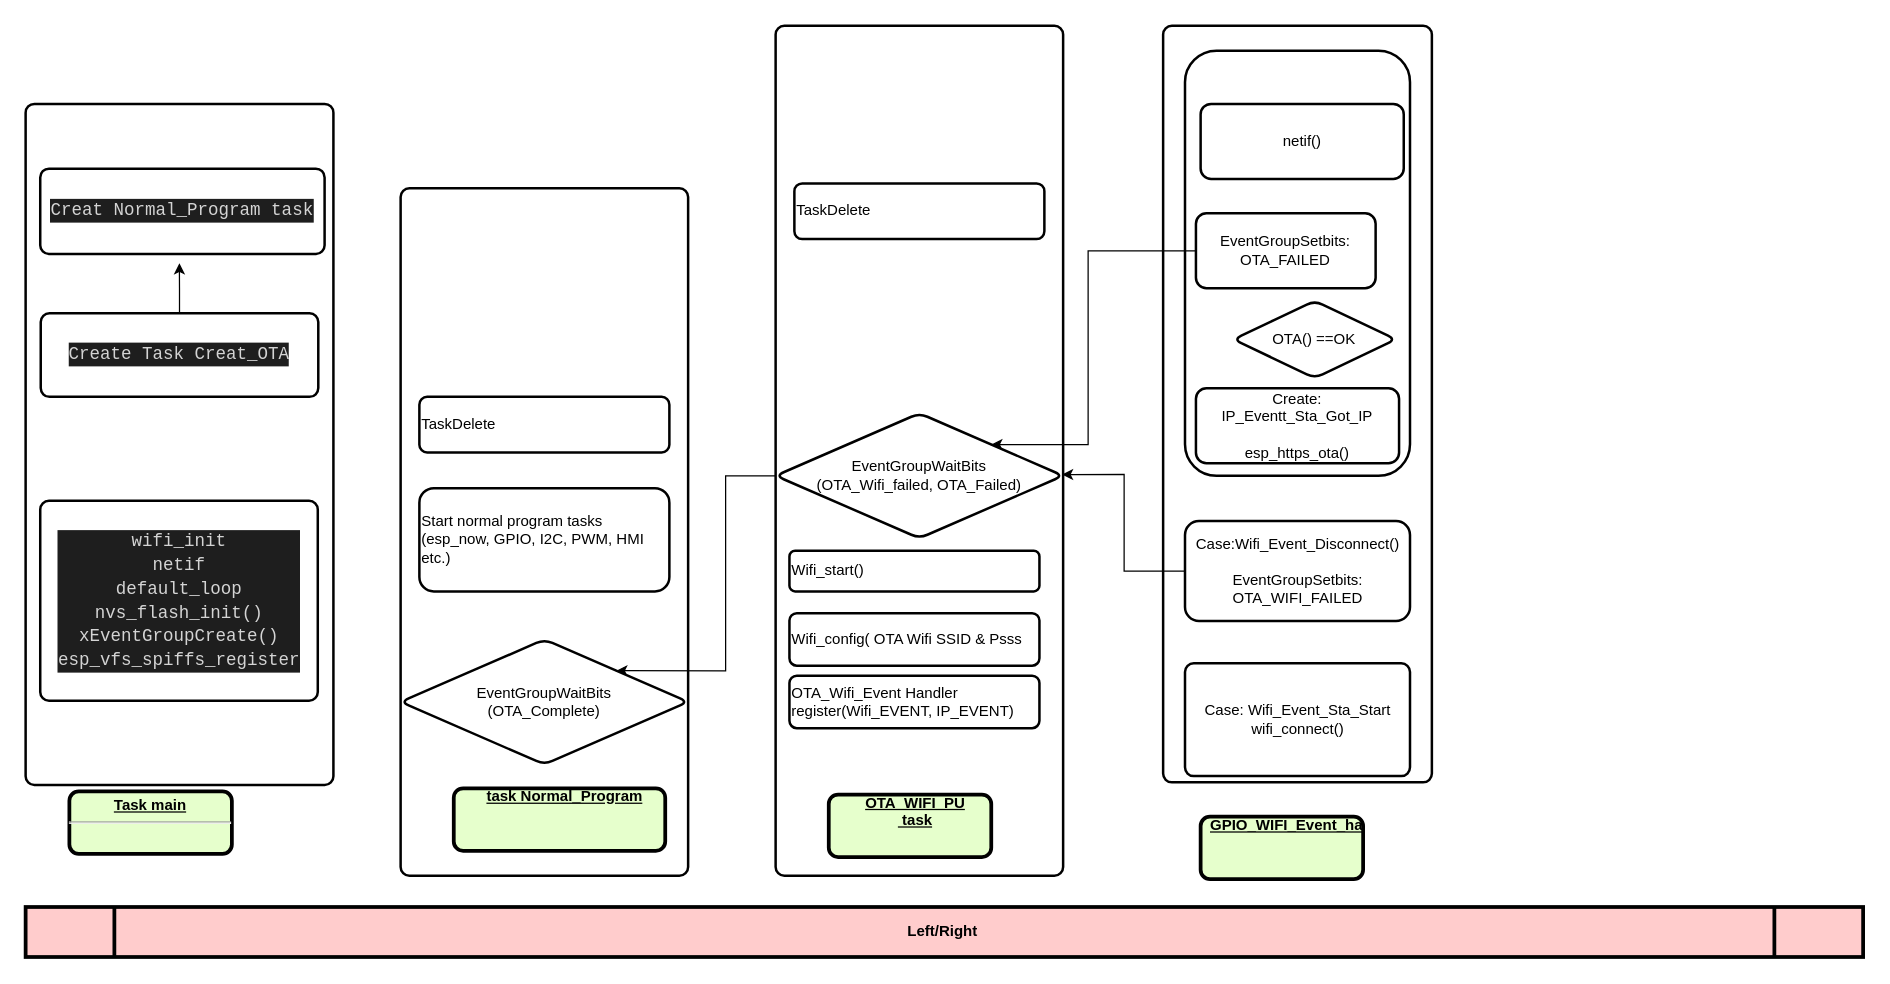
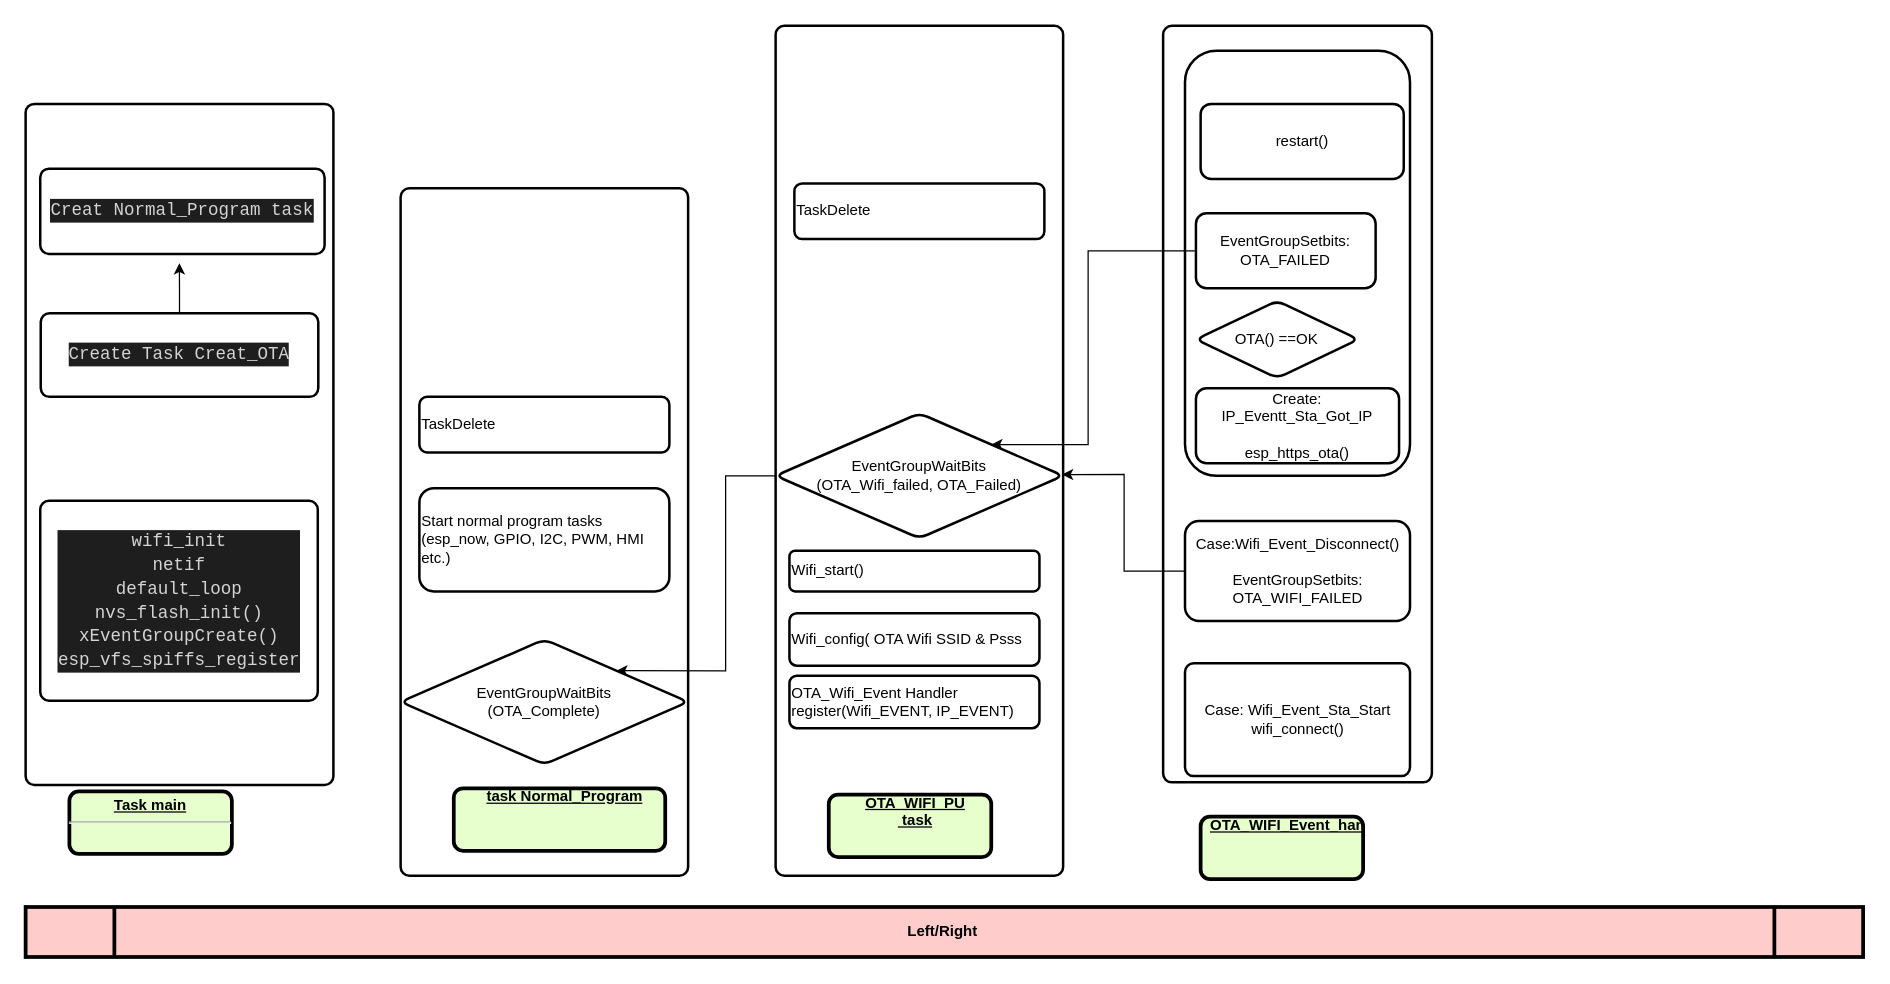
(1303, 142) -> (1303, 142)
(1315, 339) -> (1277, 339)
(1282, 817) -> (1282, 817)
